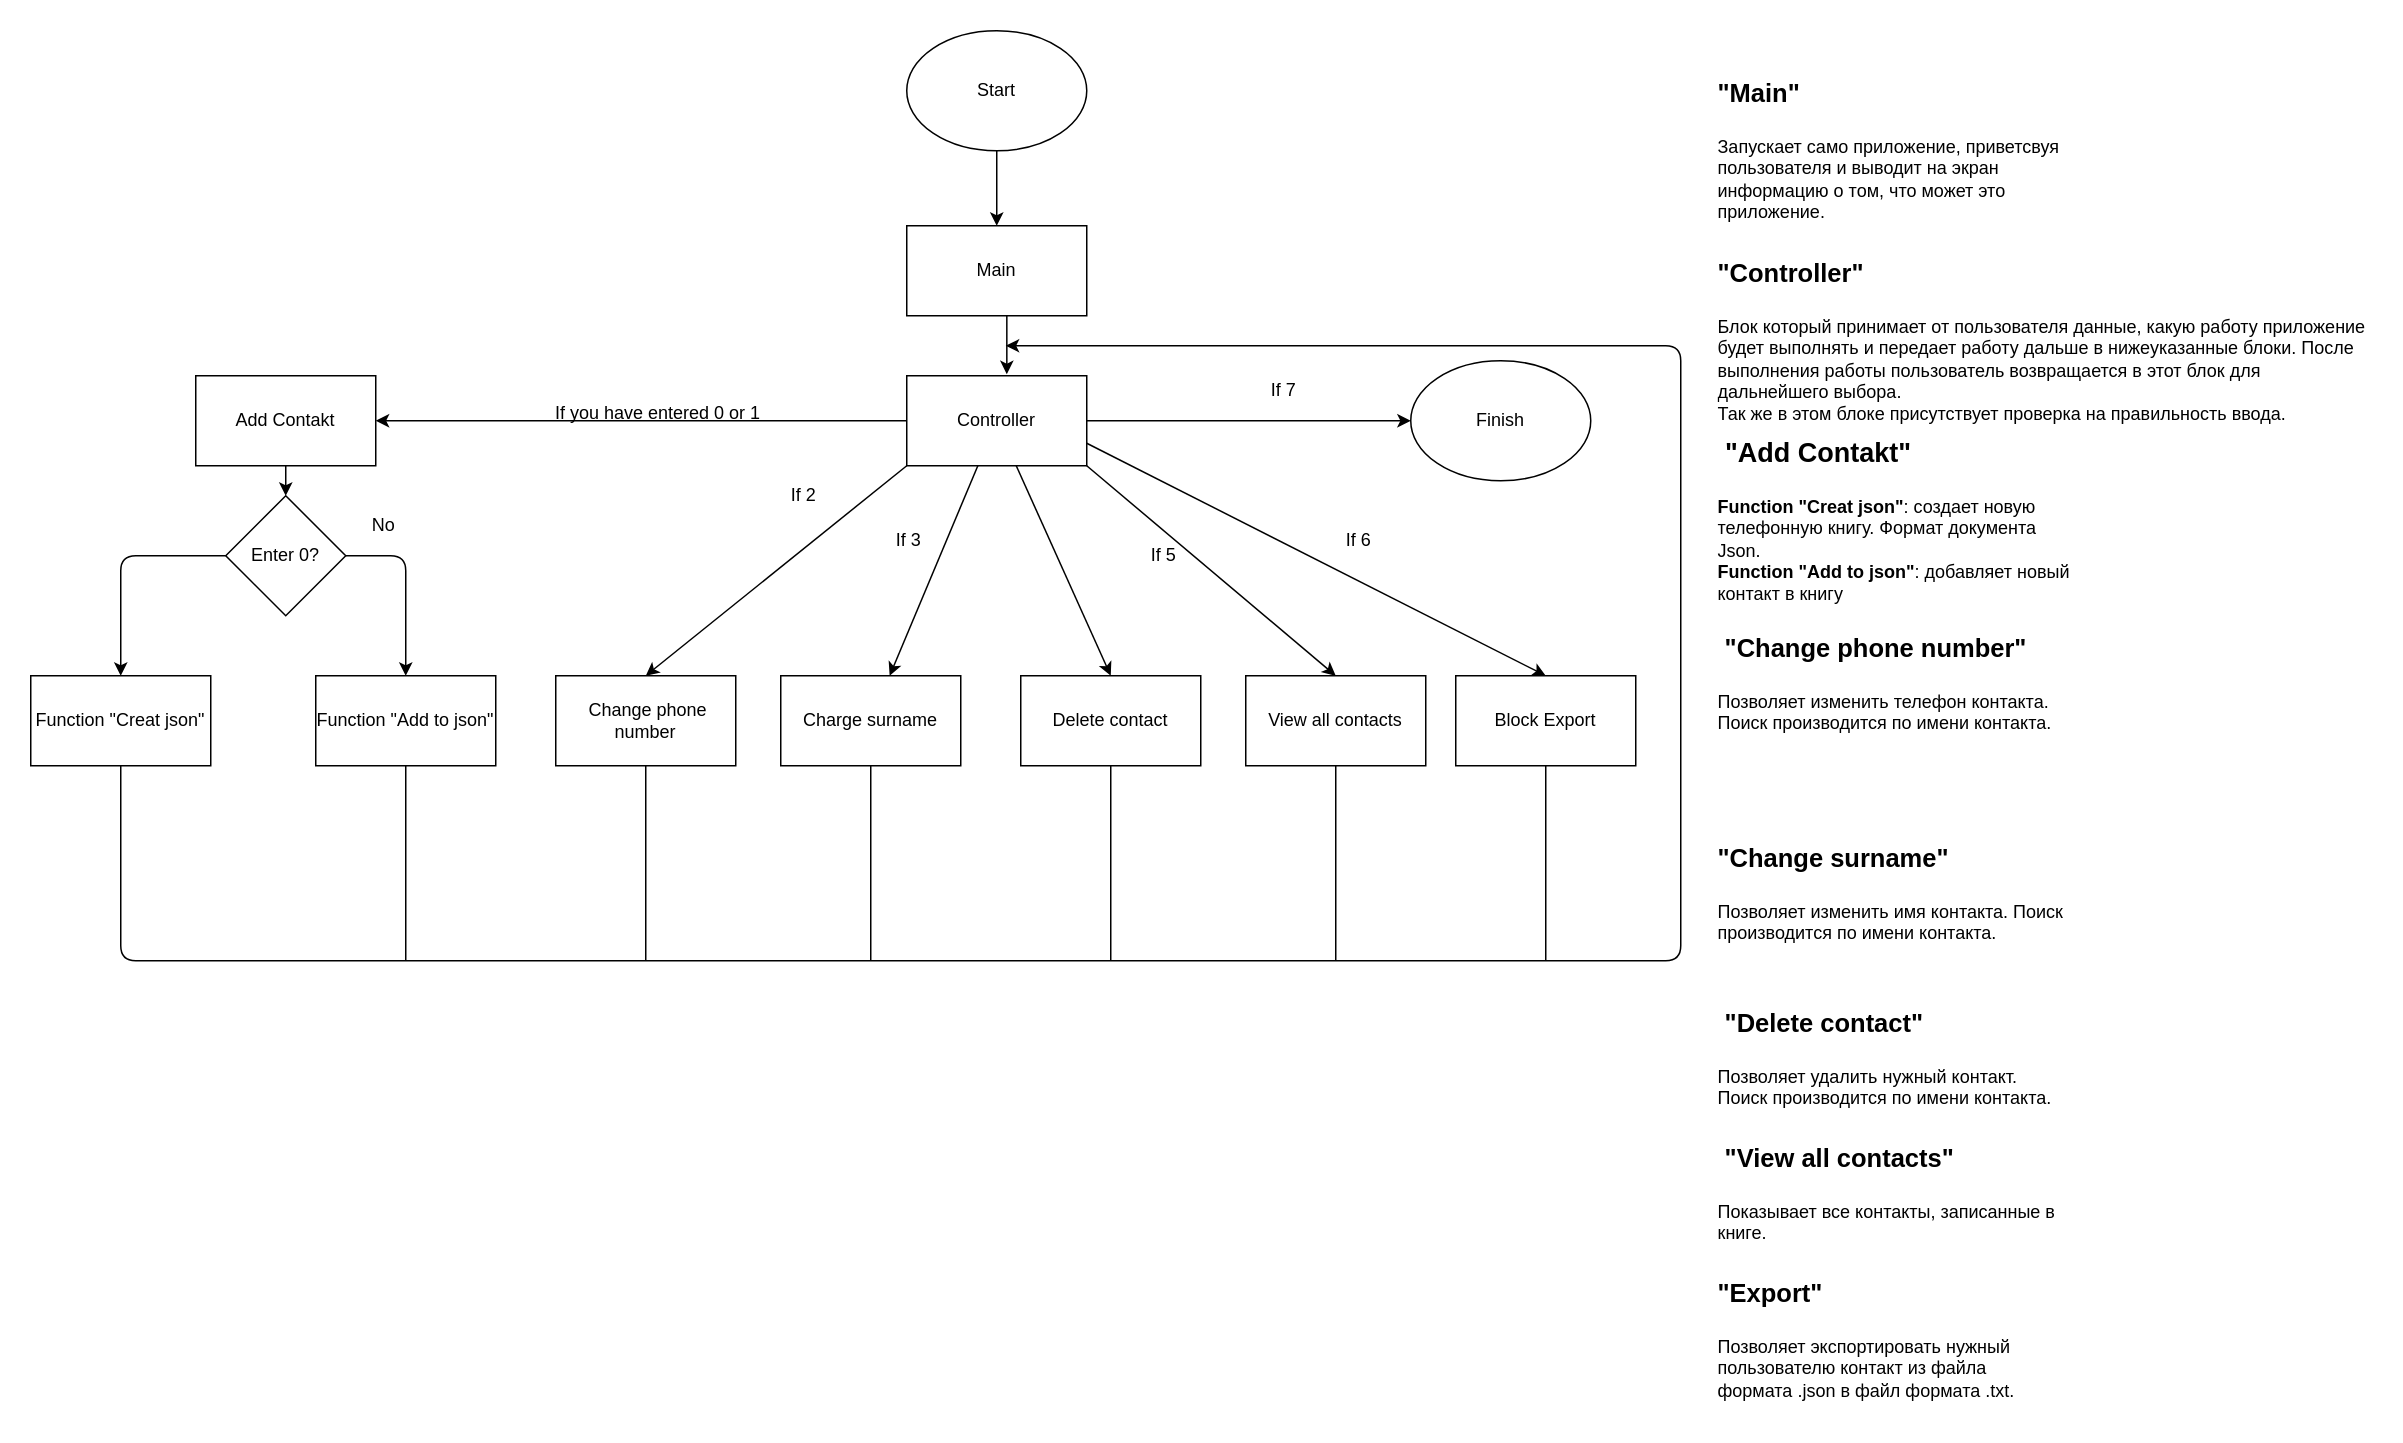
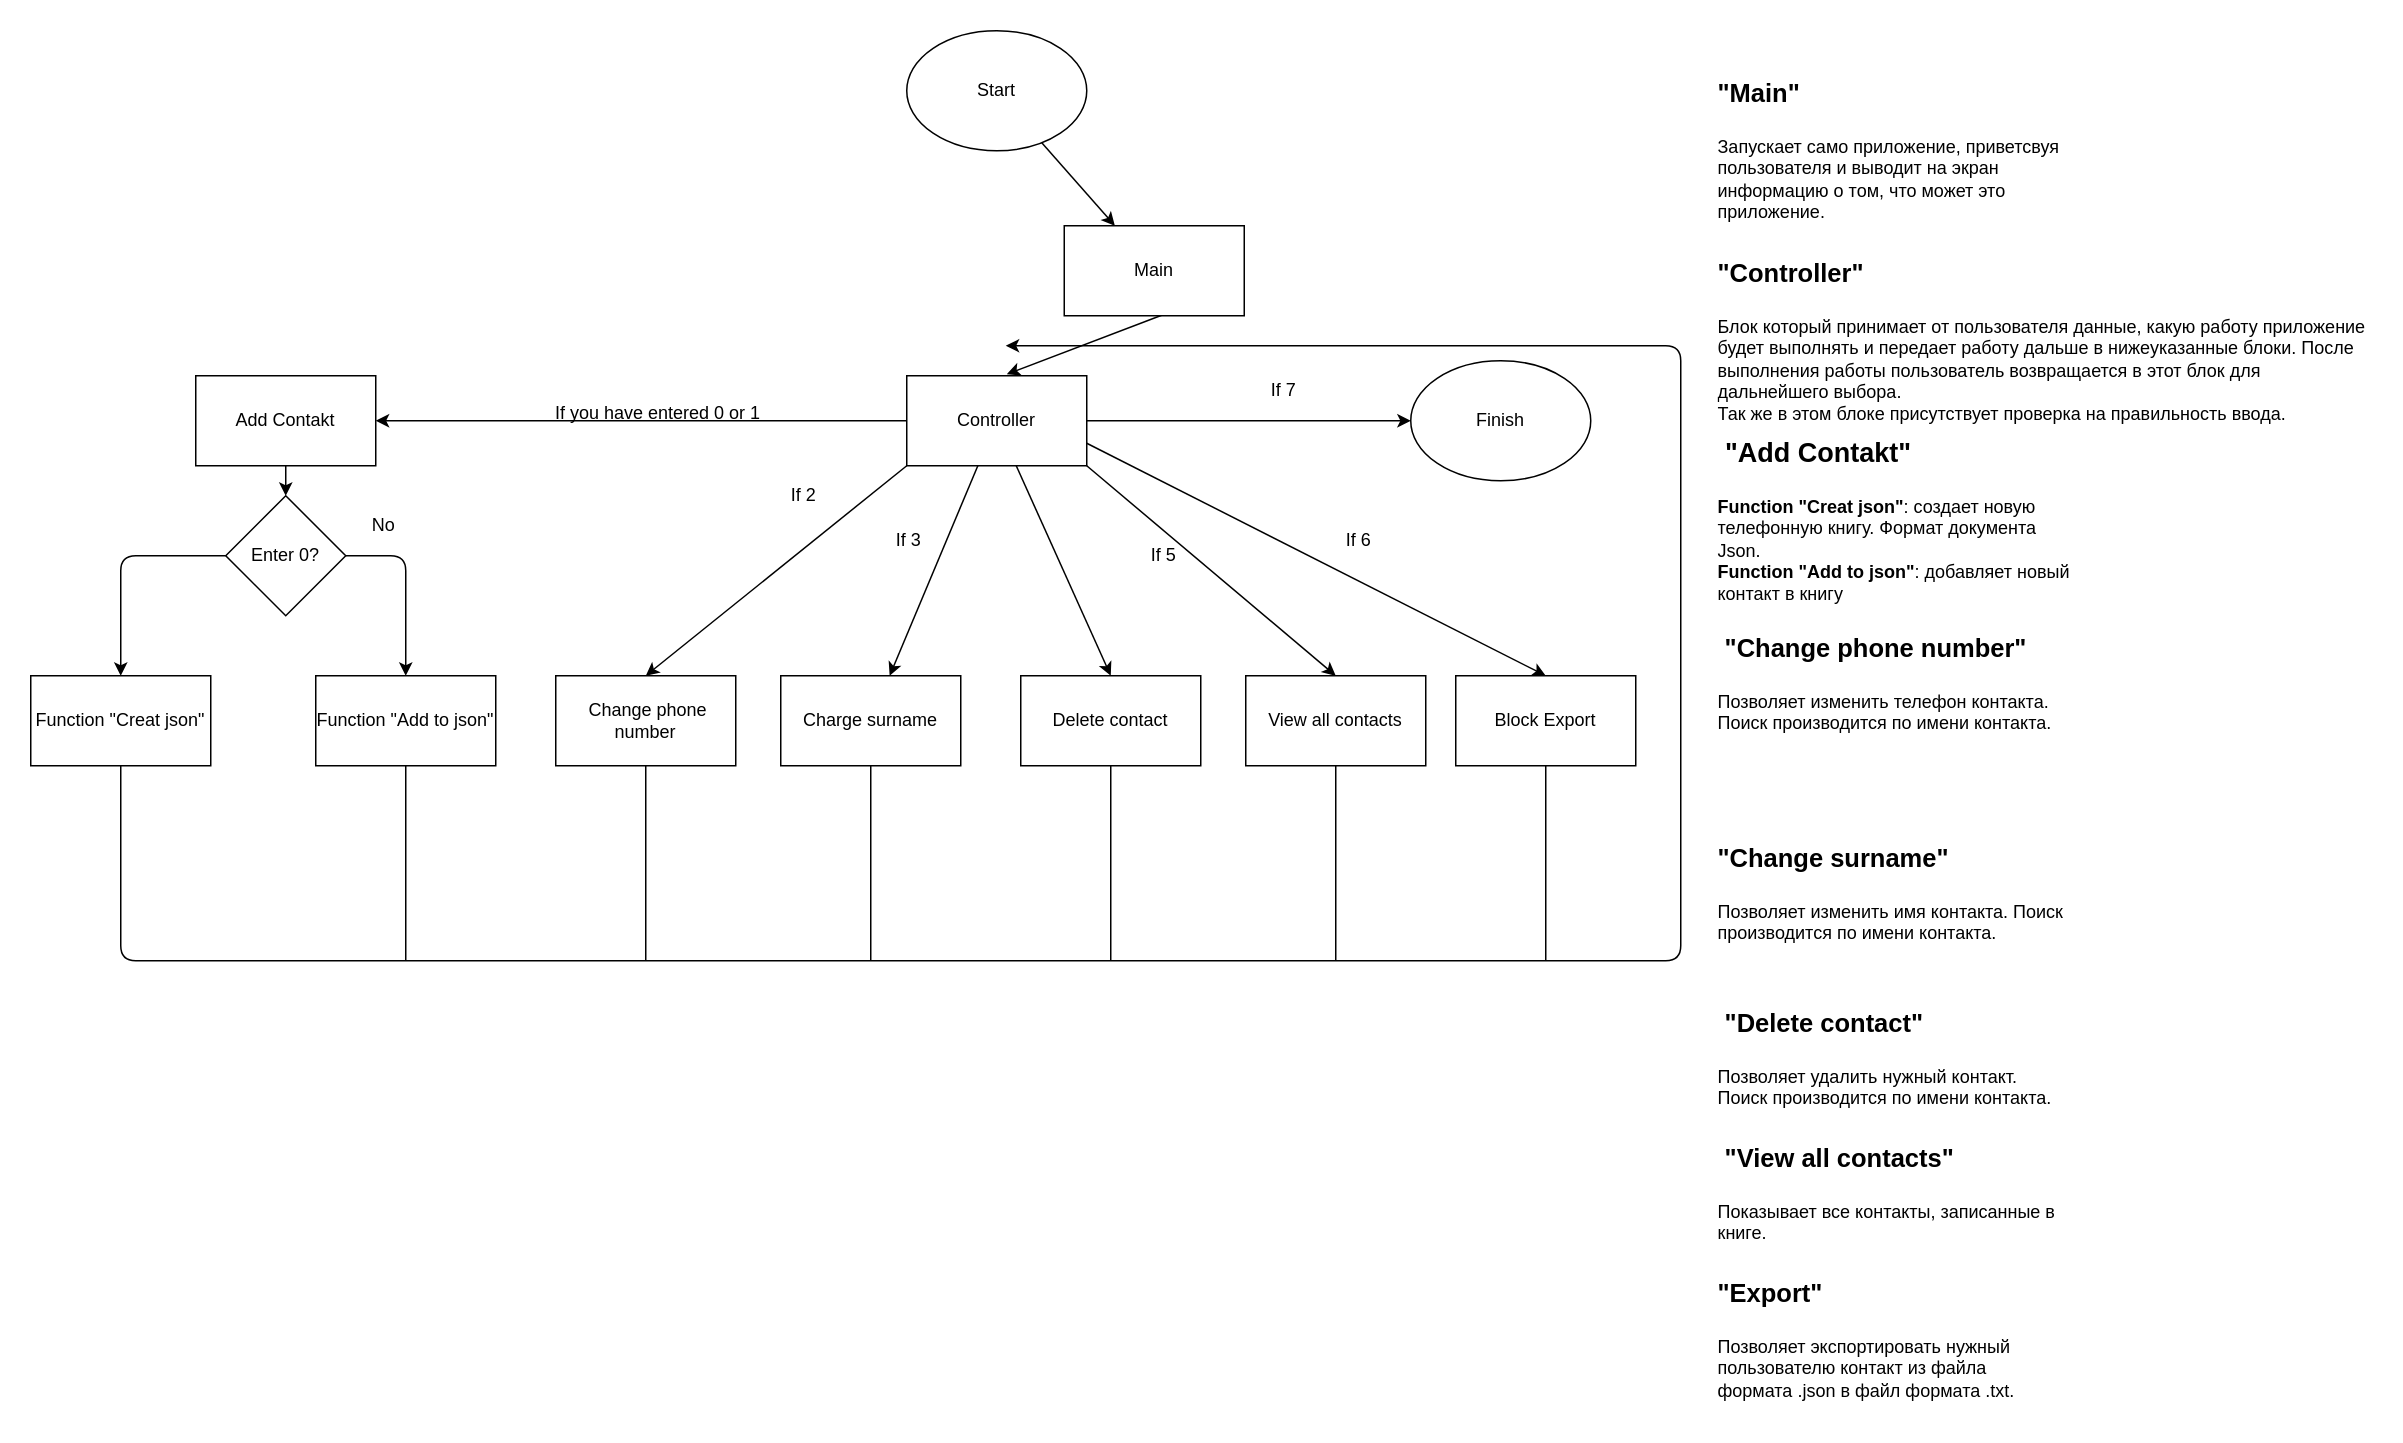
(997, 271) -> (1154, 271)
